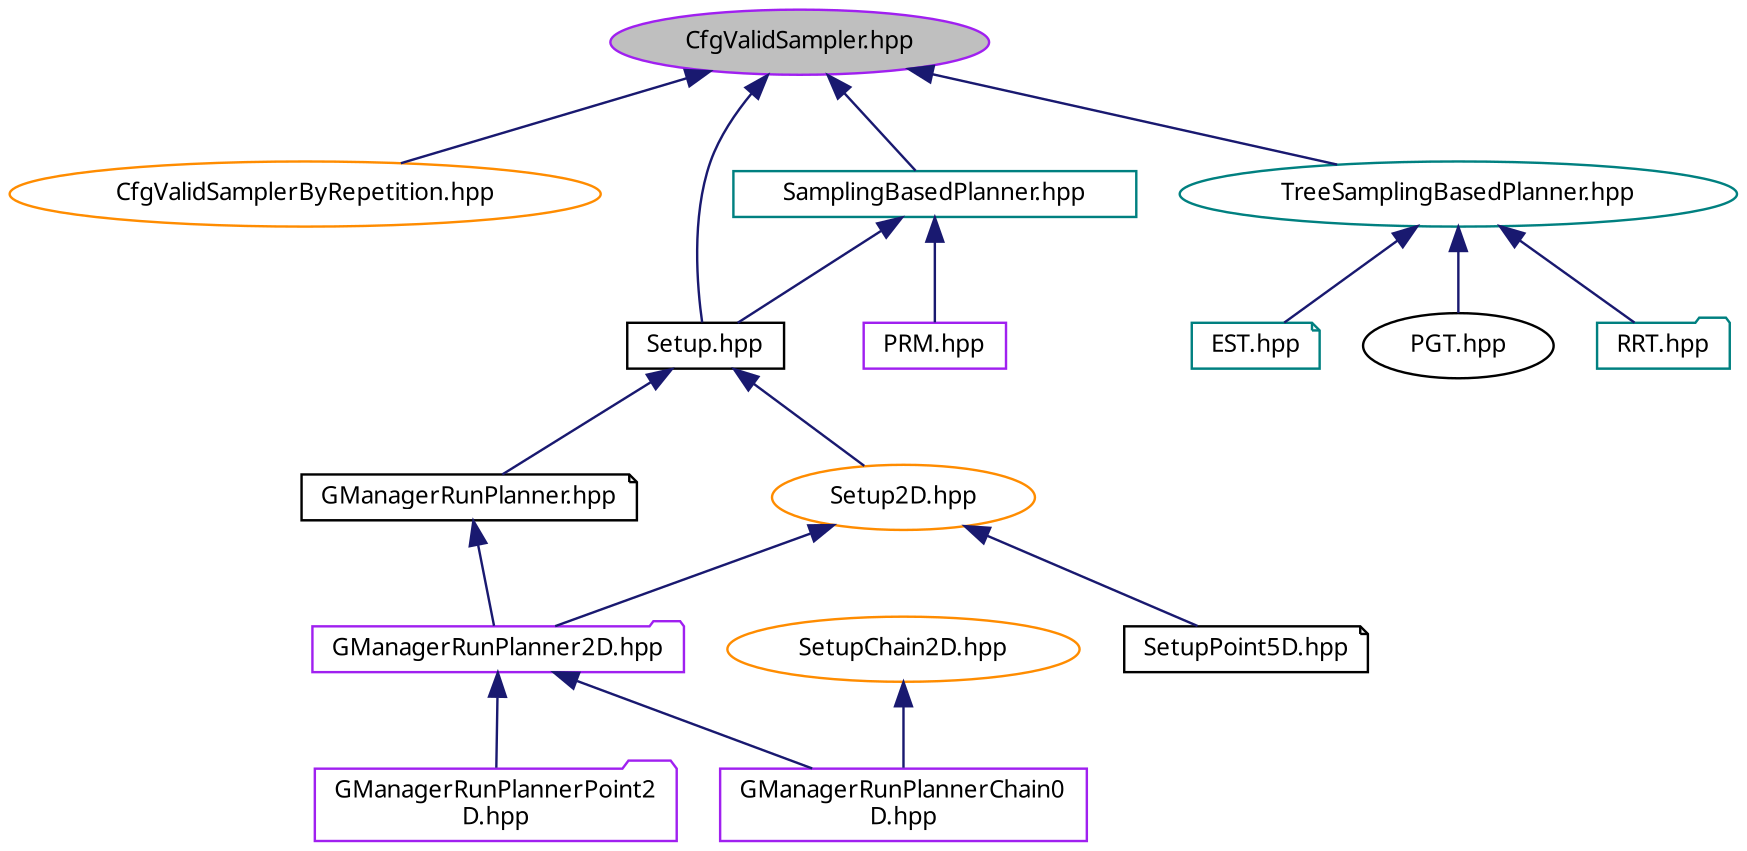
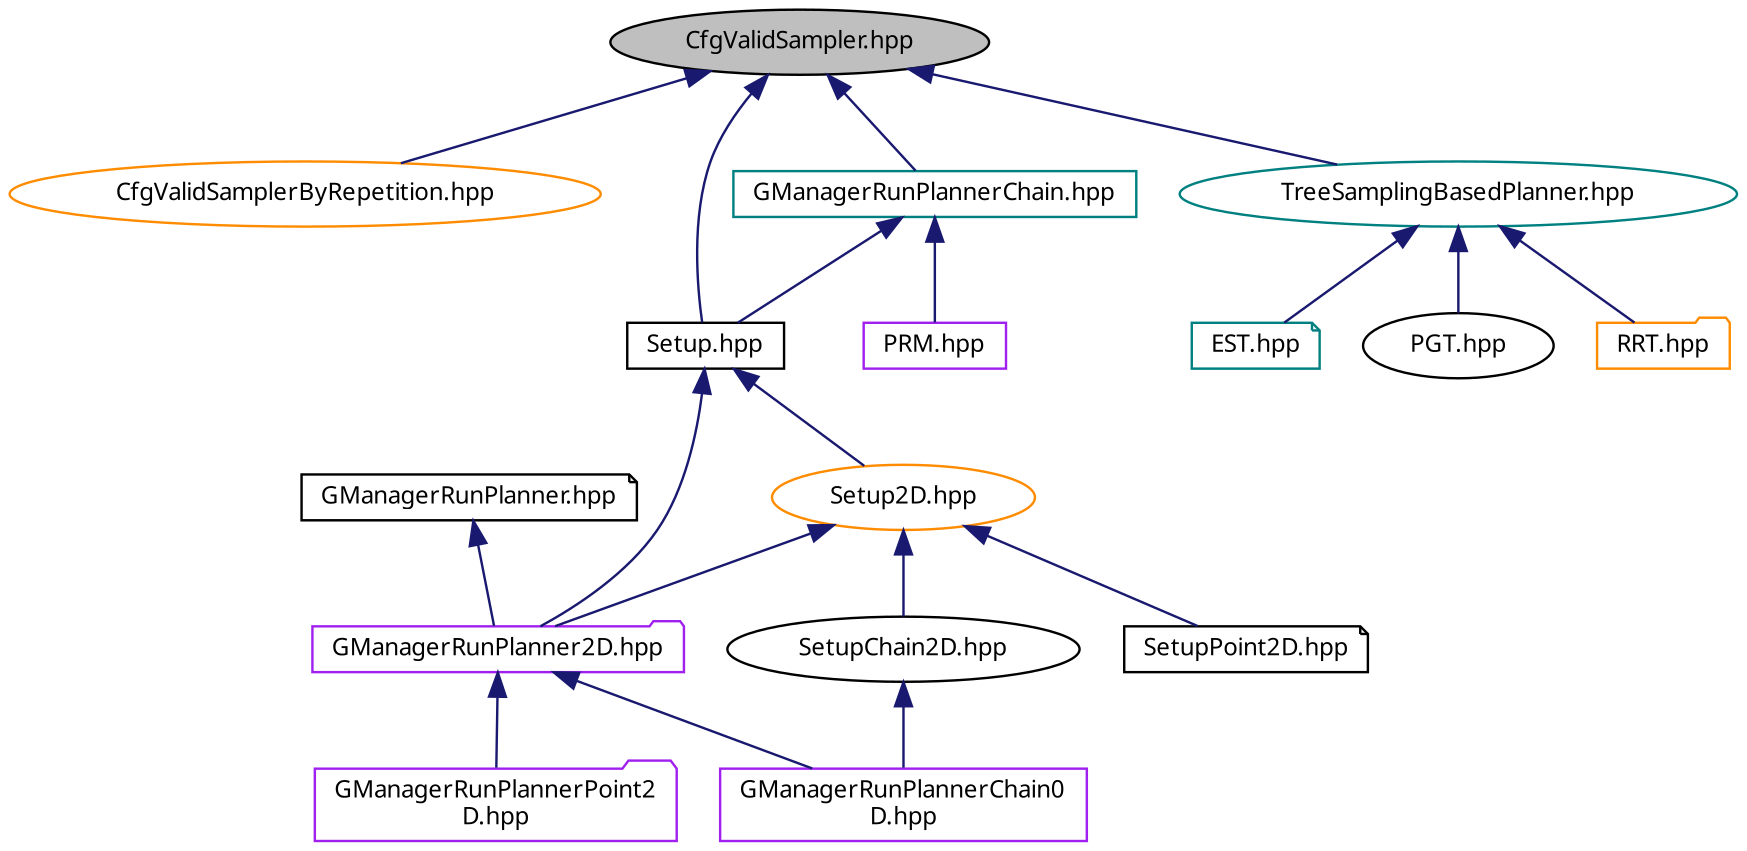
(800, 42) -> (800, 42)
(935, 194) -> (935, 194)
(1663, 346) -> (1663, 346)
(577, 428) -> (655, 533)
none -> (903, 586)
(903, 649) -> (903, 649)
(1246, 649) -> (1246, 649)
